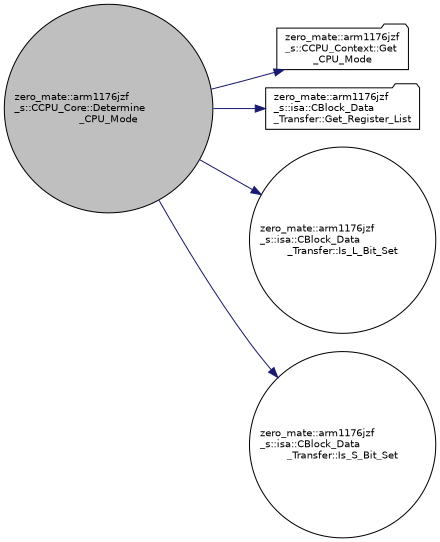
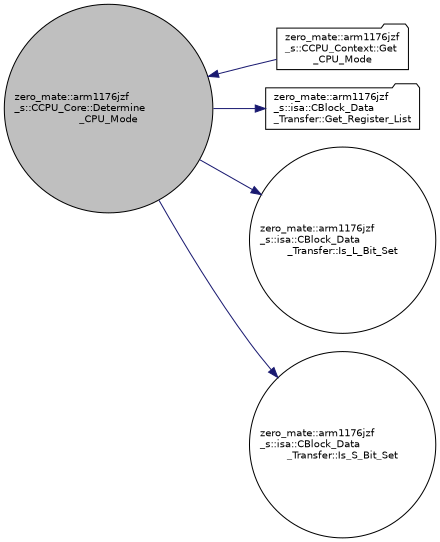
(243, 81) -> (247, 66)
